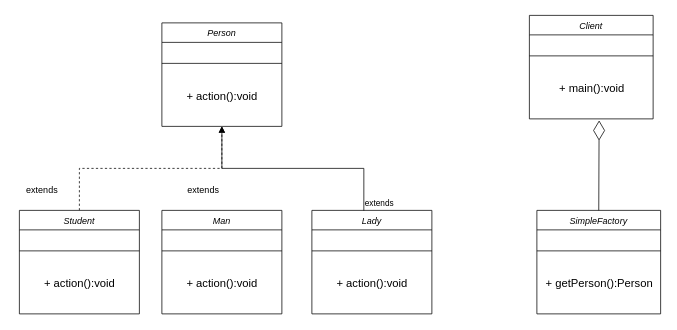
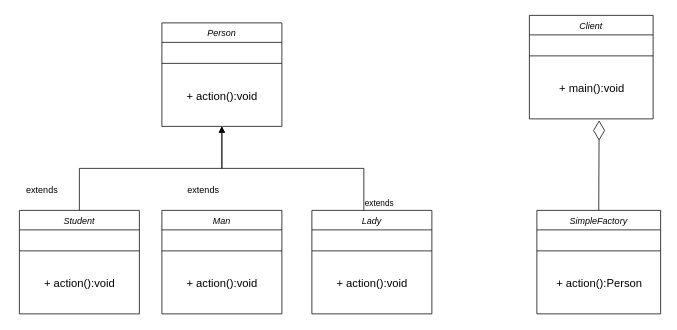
(128, 168) -> (128, 168)
(599, 283) -> (599, 283)
